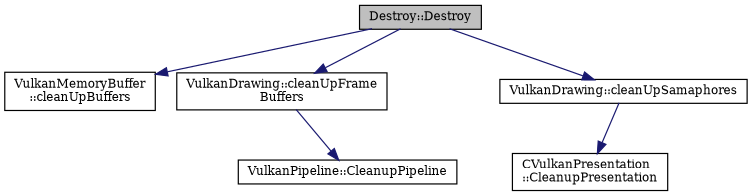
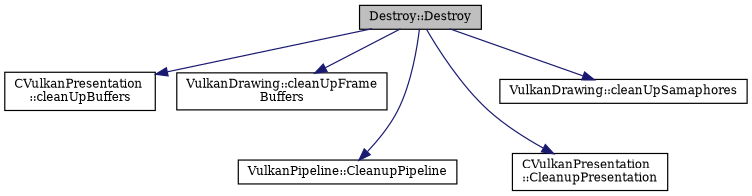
(80, 91) -> (80, 91)
(611, 123) -> (476, 98)
(314, 130) -> (404, 95)
